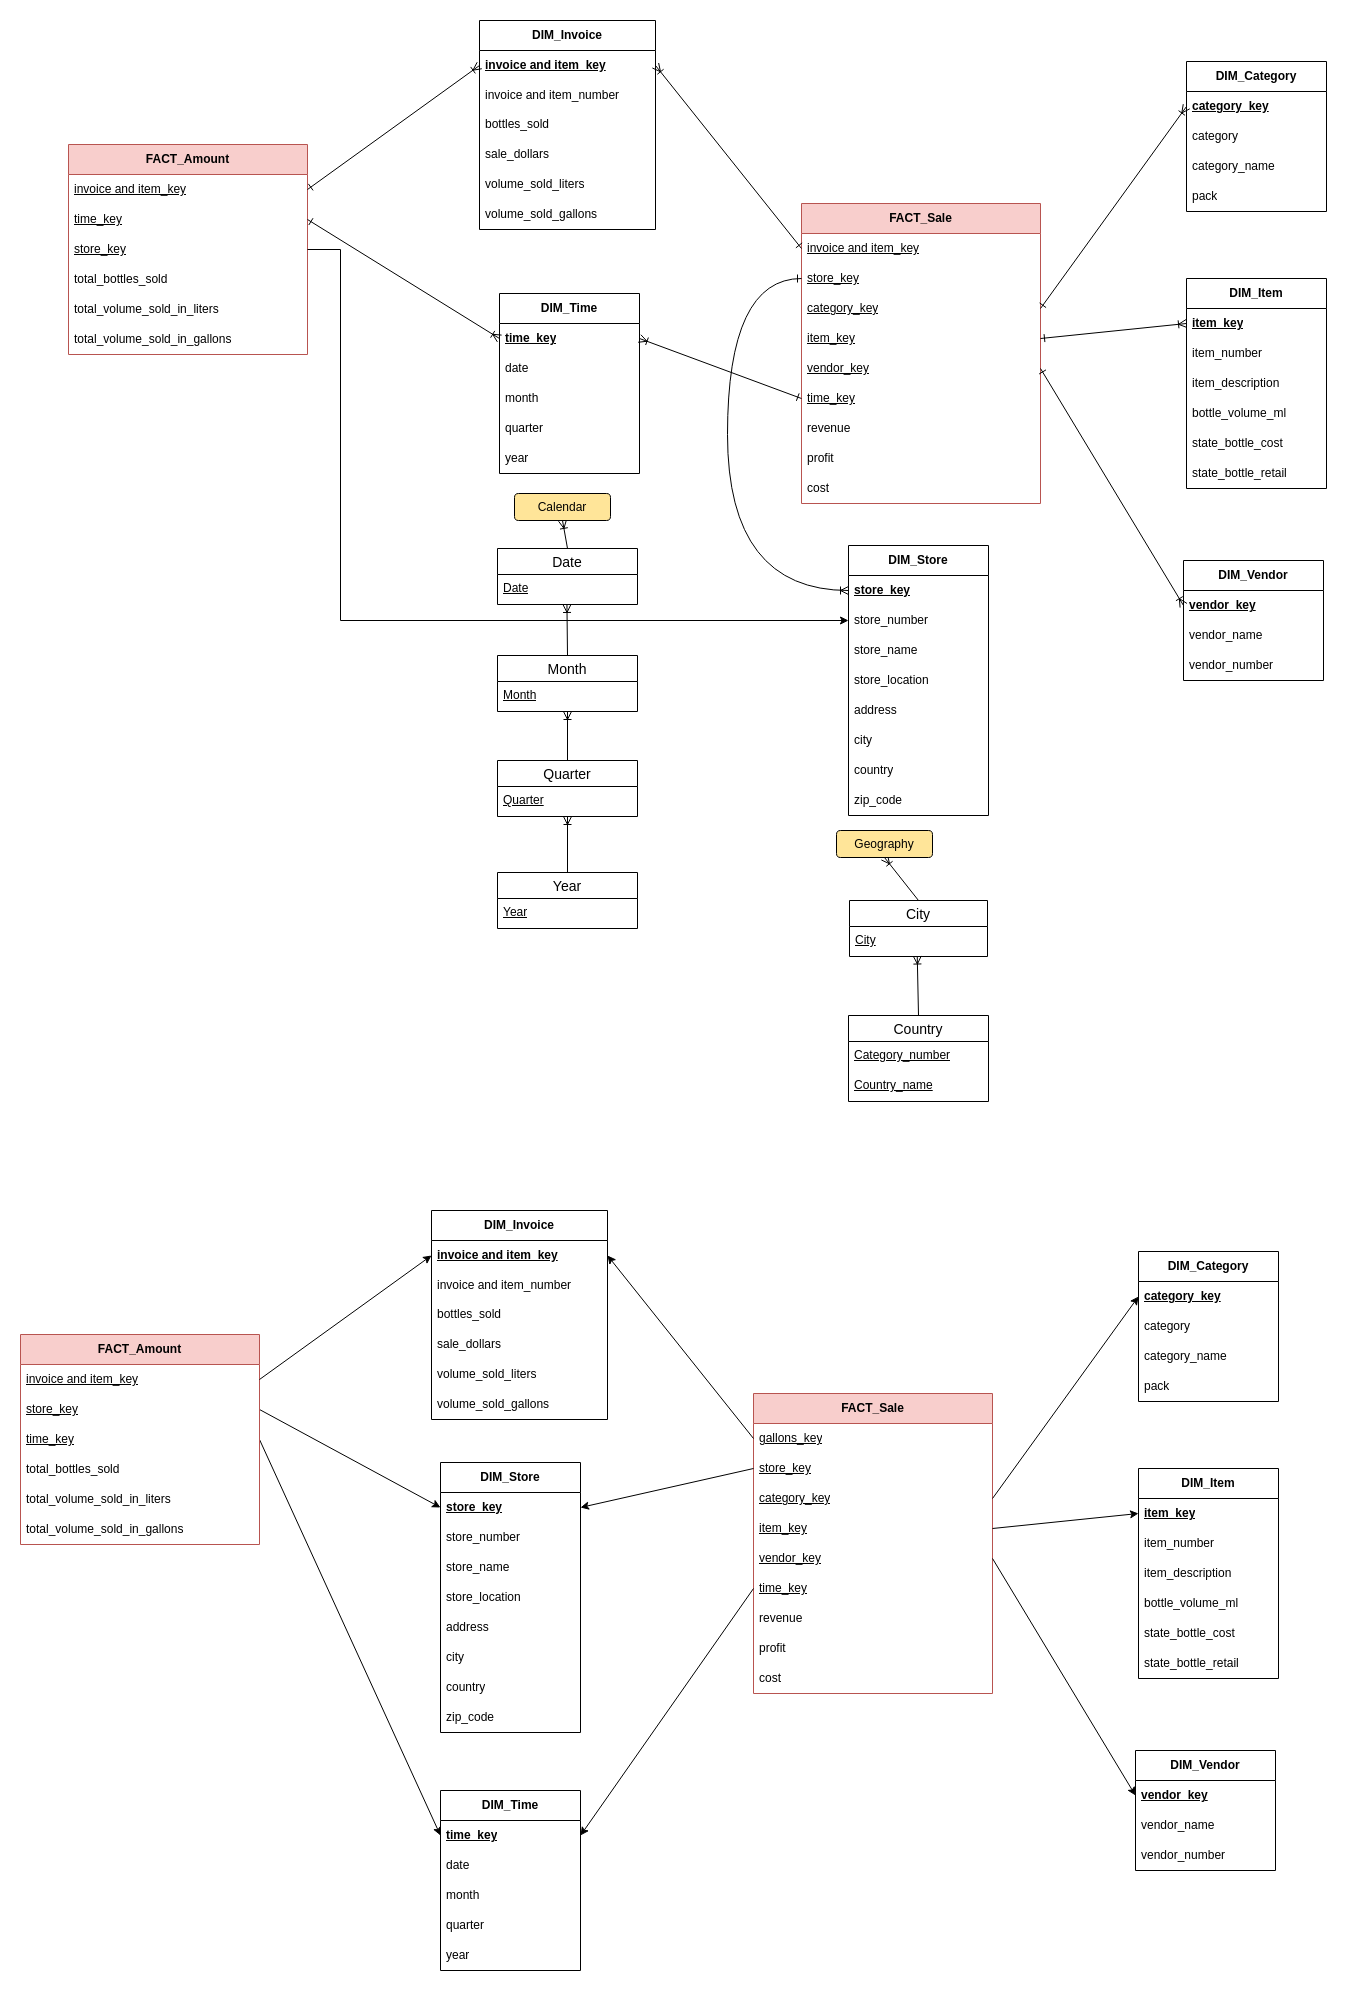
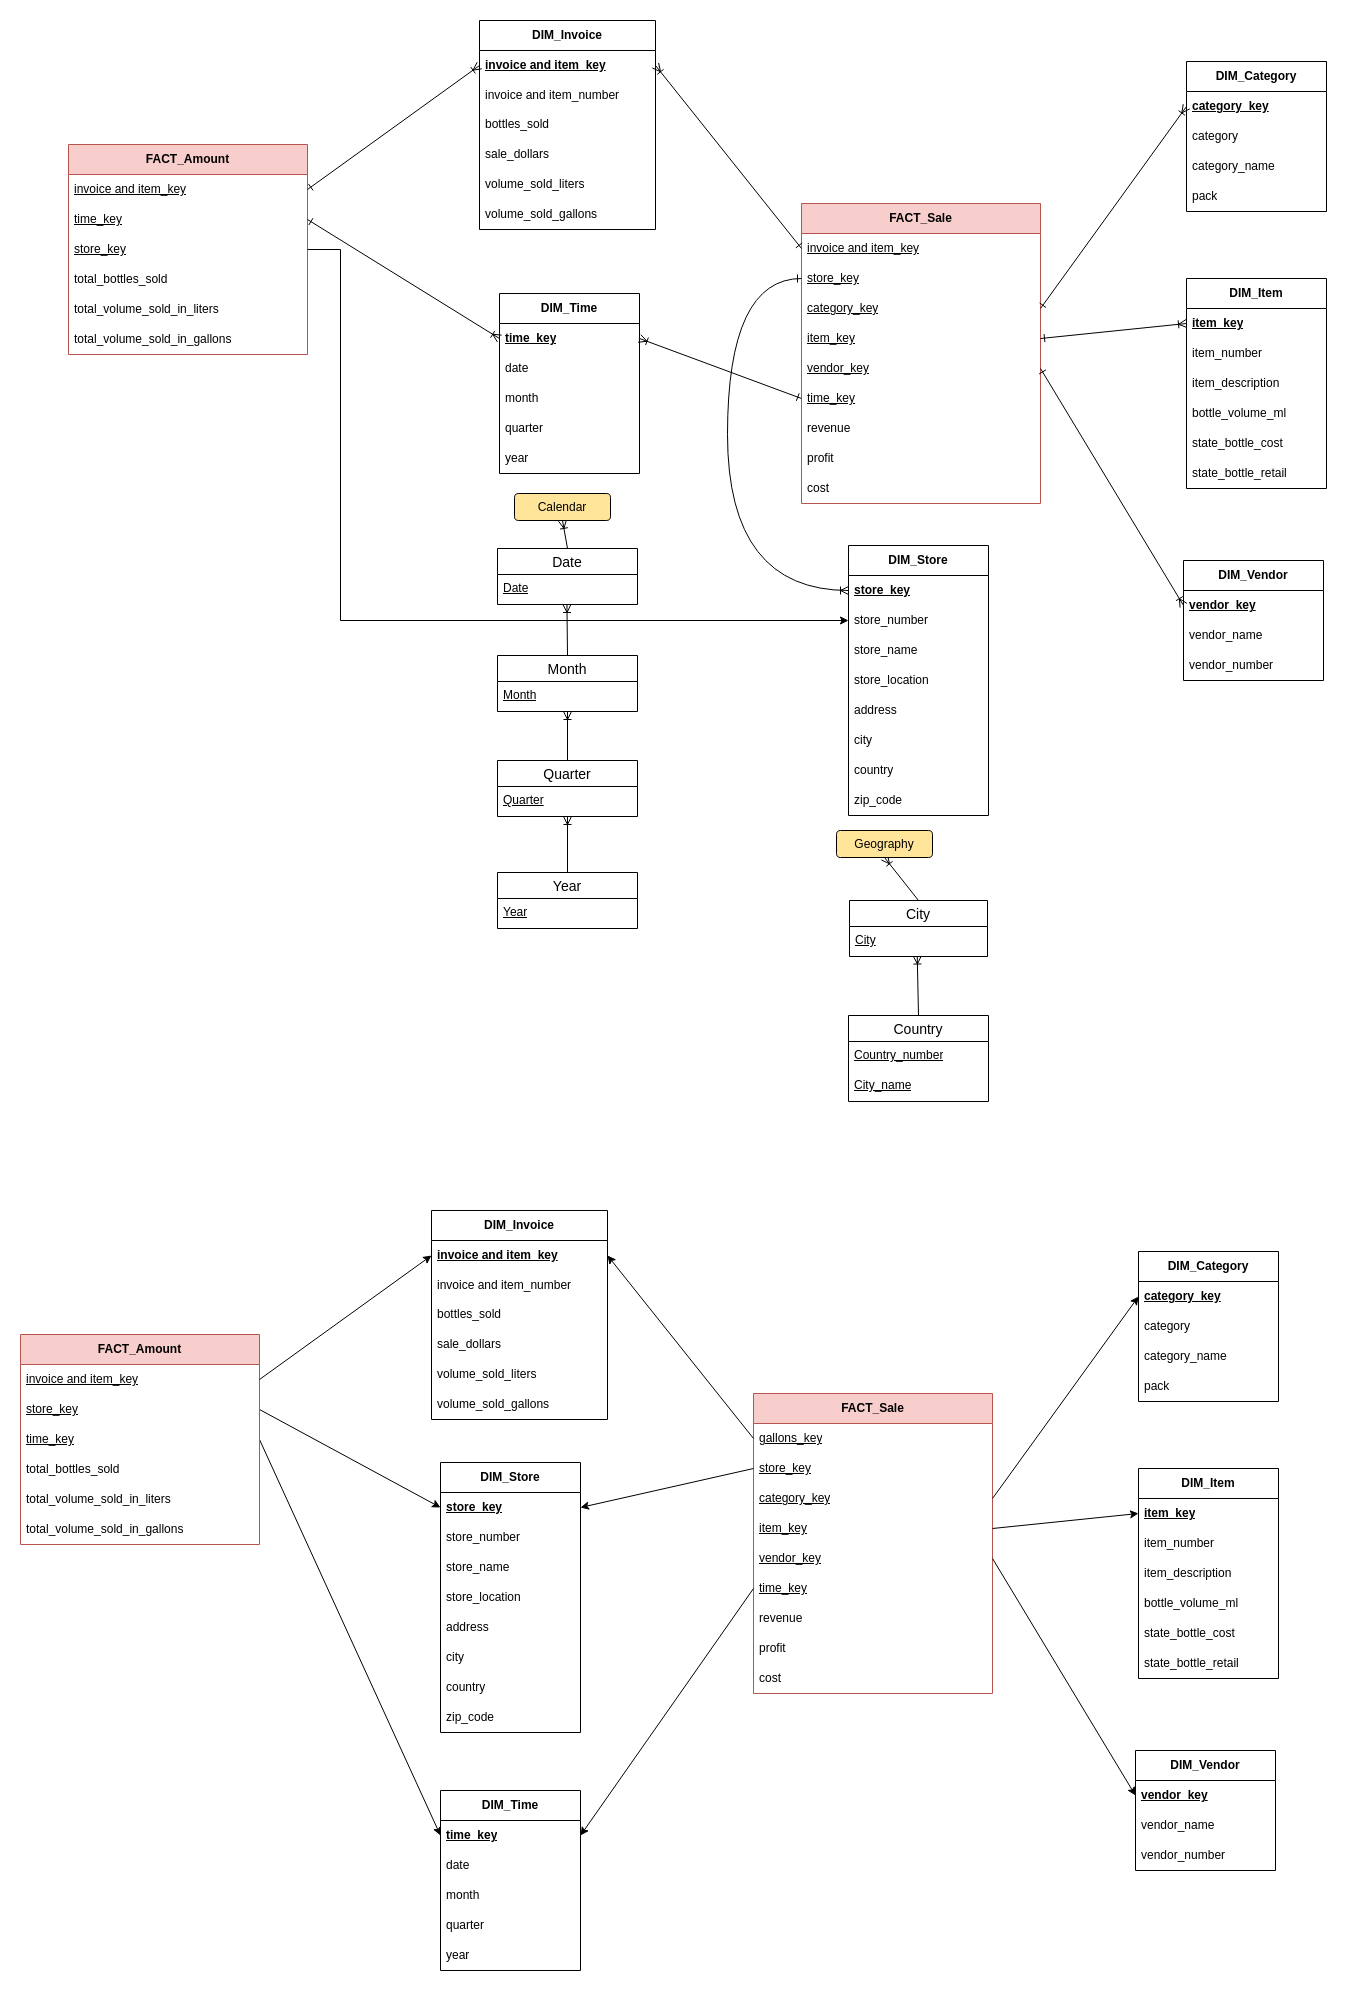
(905, 1056) -> (902, 1056)
(895, 1086) -> (883, 1086)
